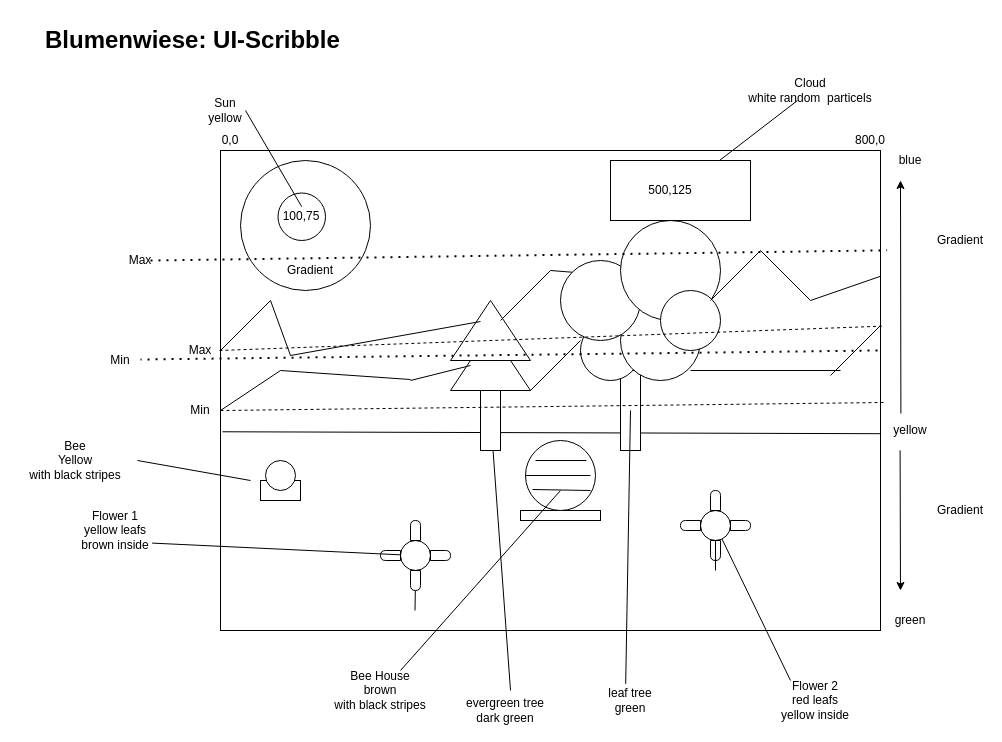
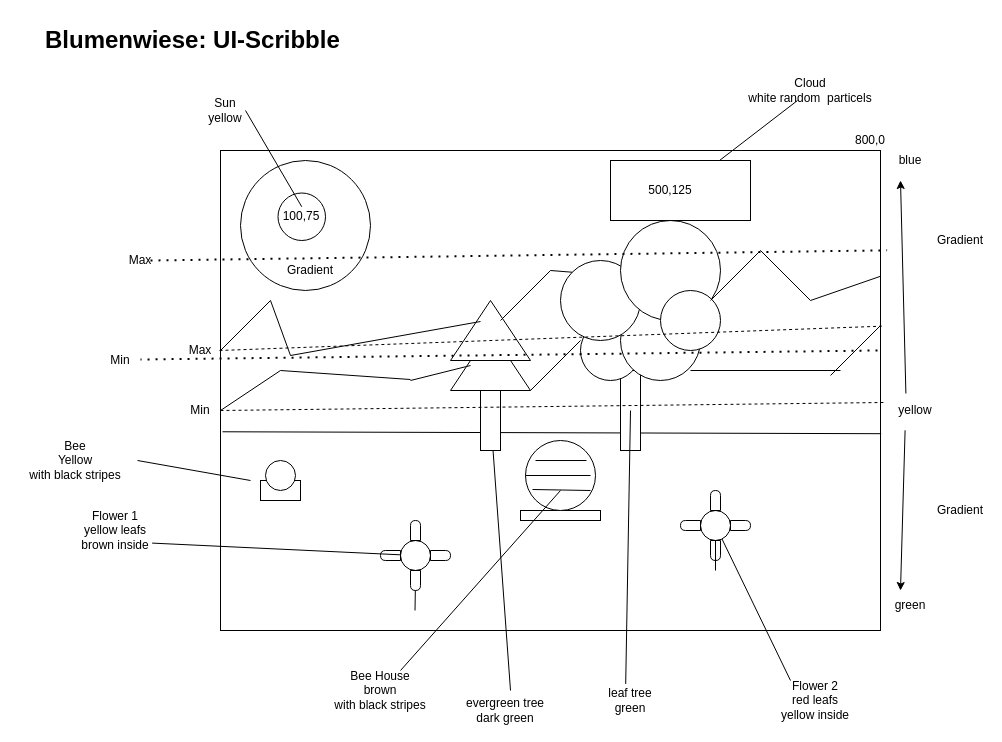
(231, 141) -> none
(911, 431) -> (916, 411)
(911, 621) -> (911, 606)
